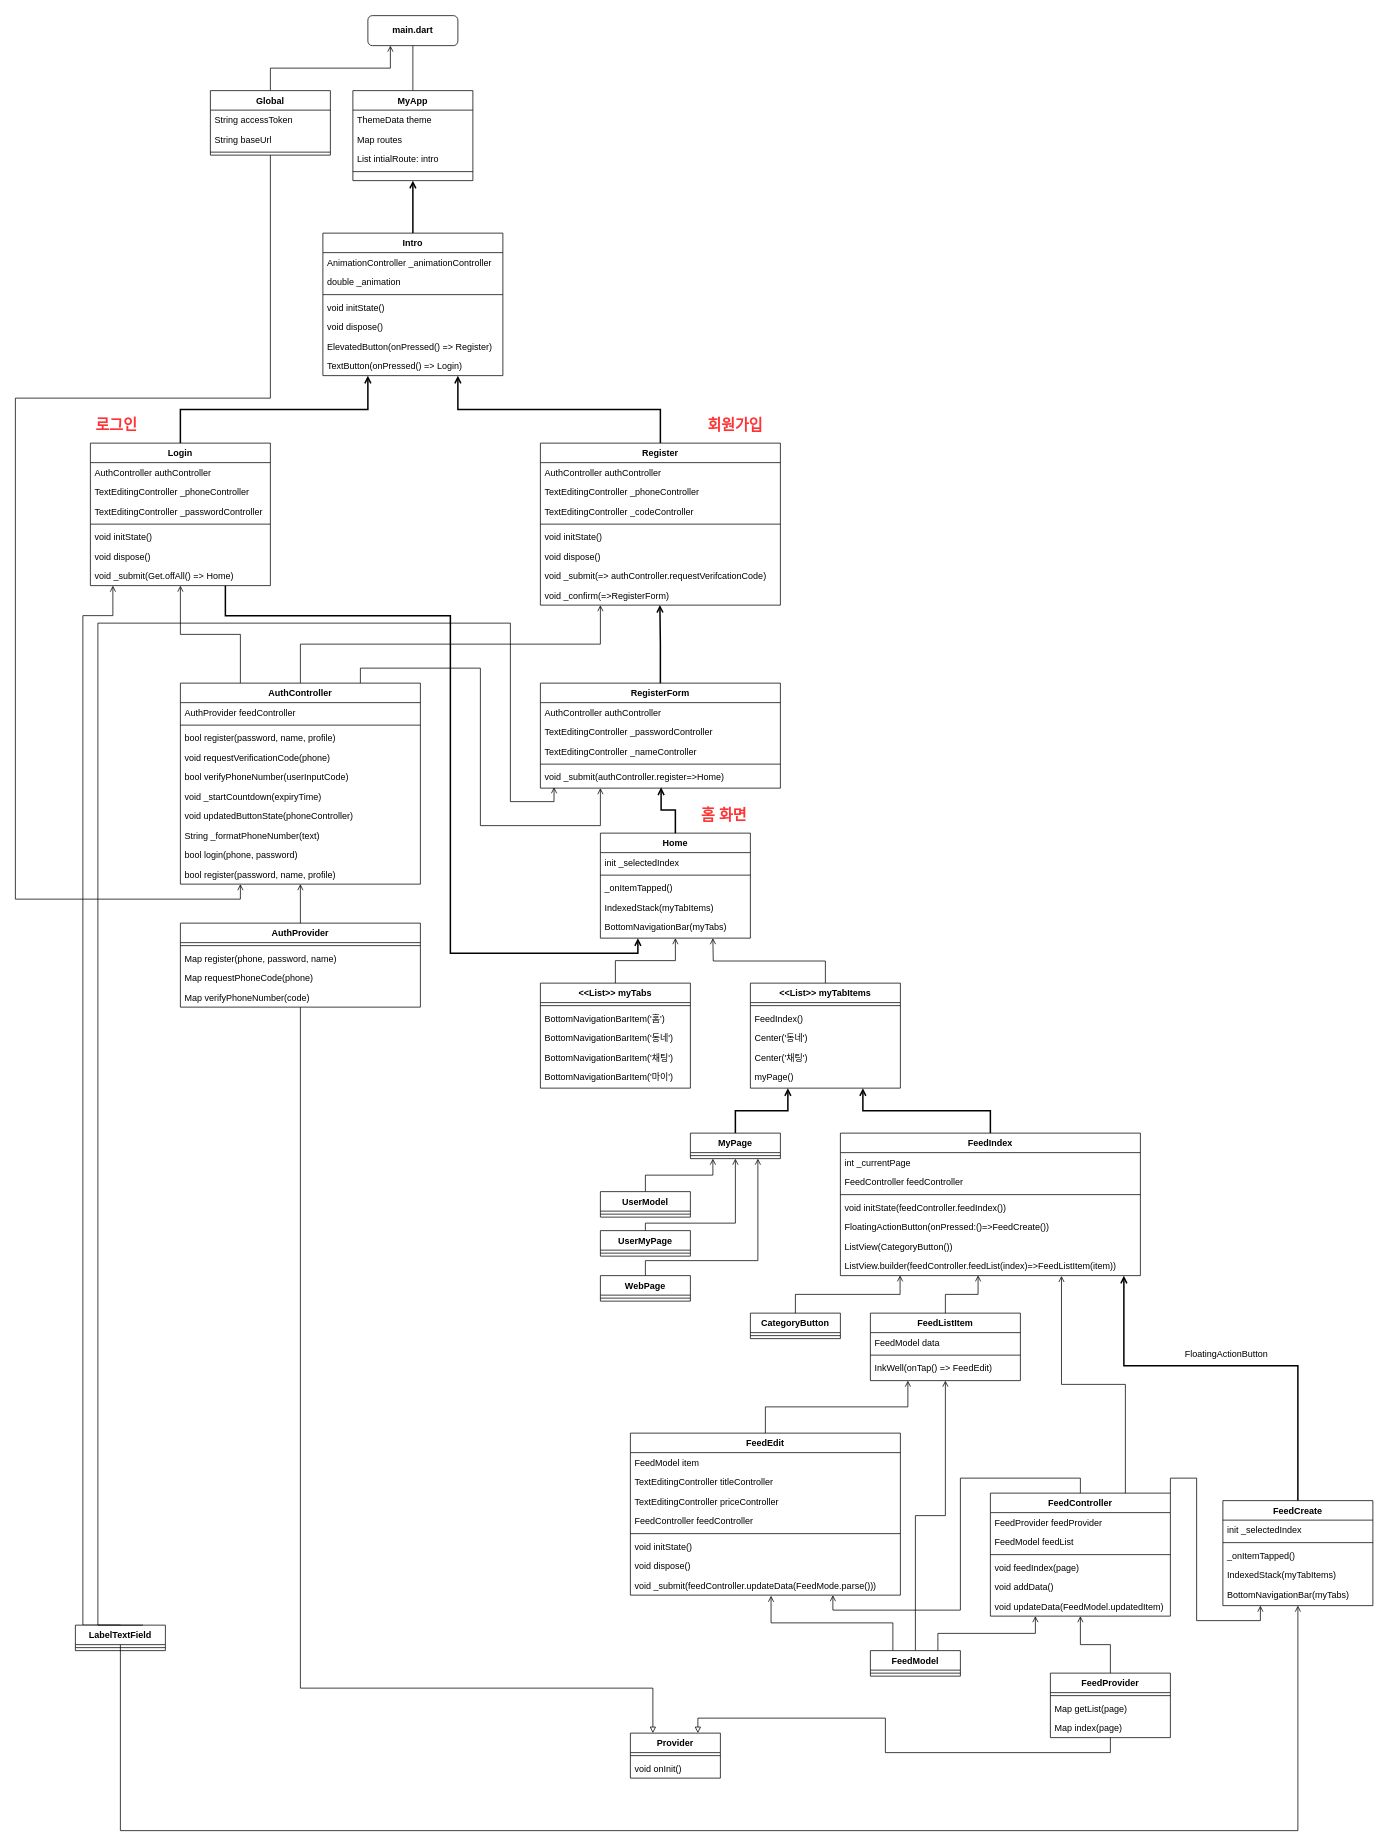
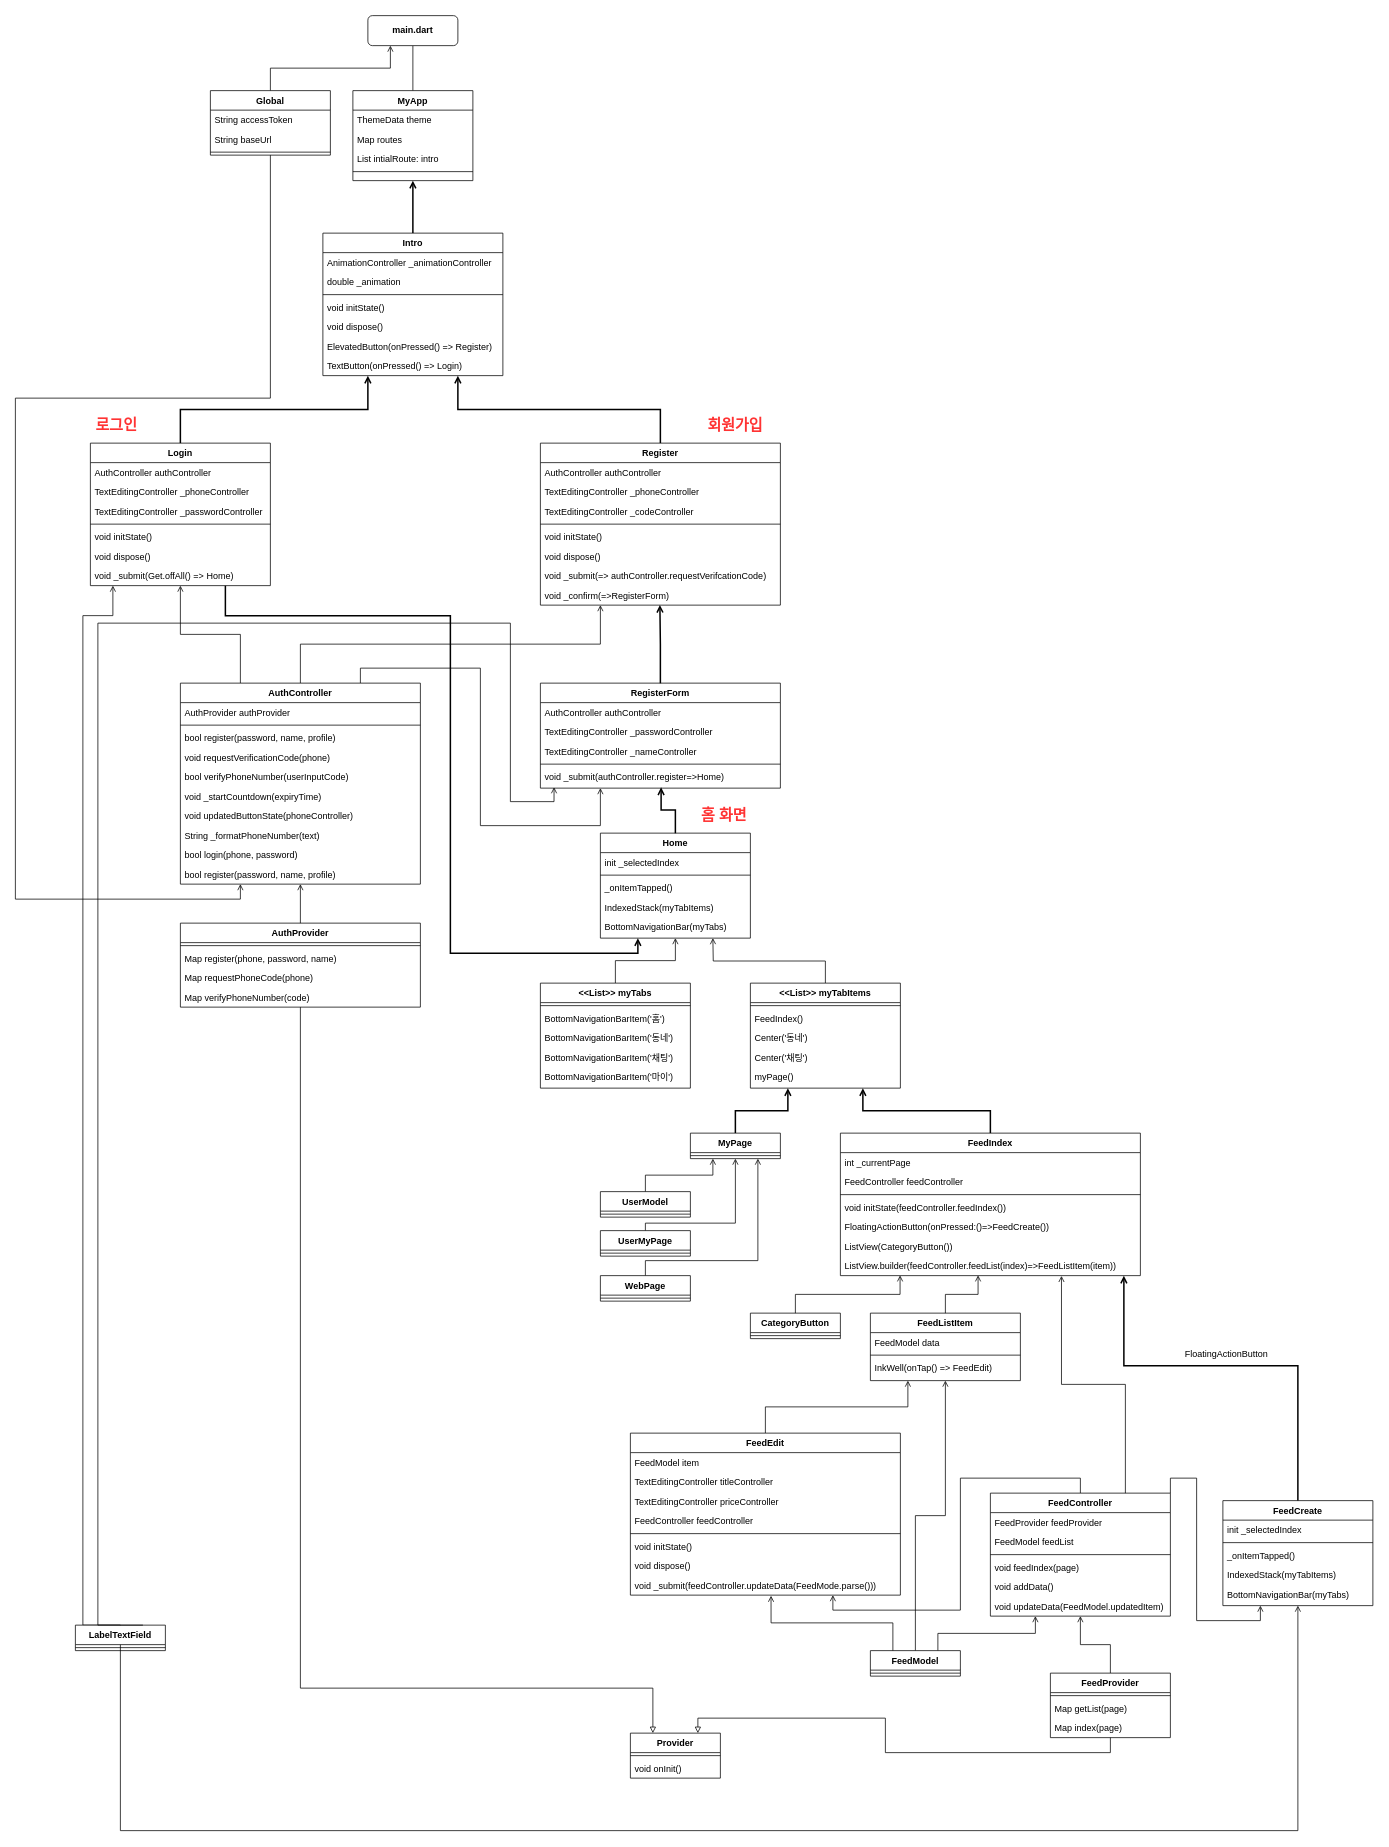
(248, 713) -> (244, 713)
